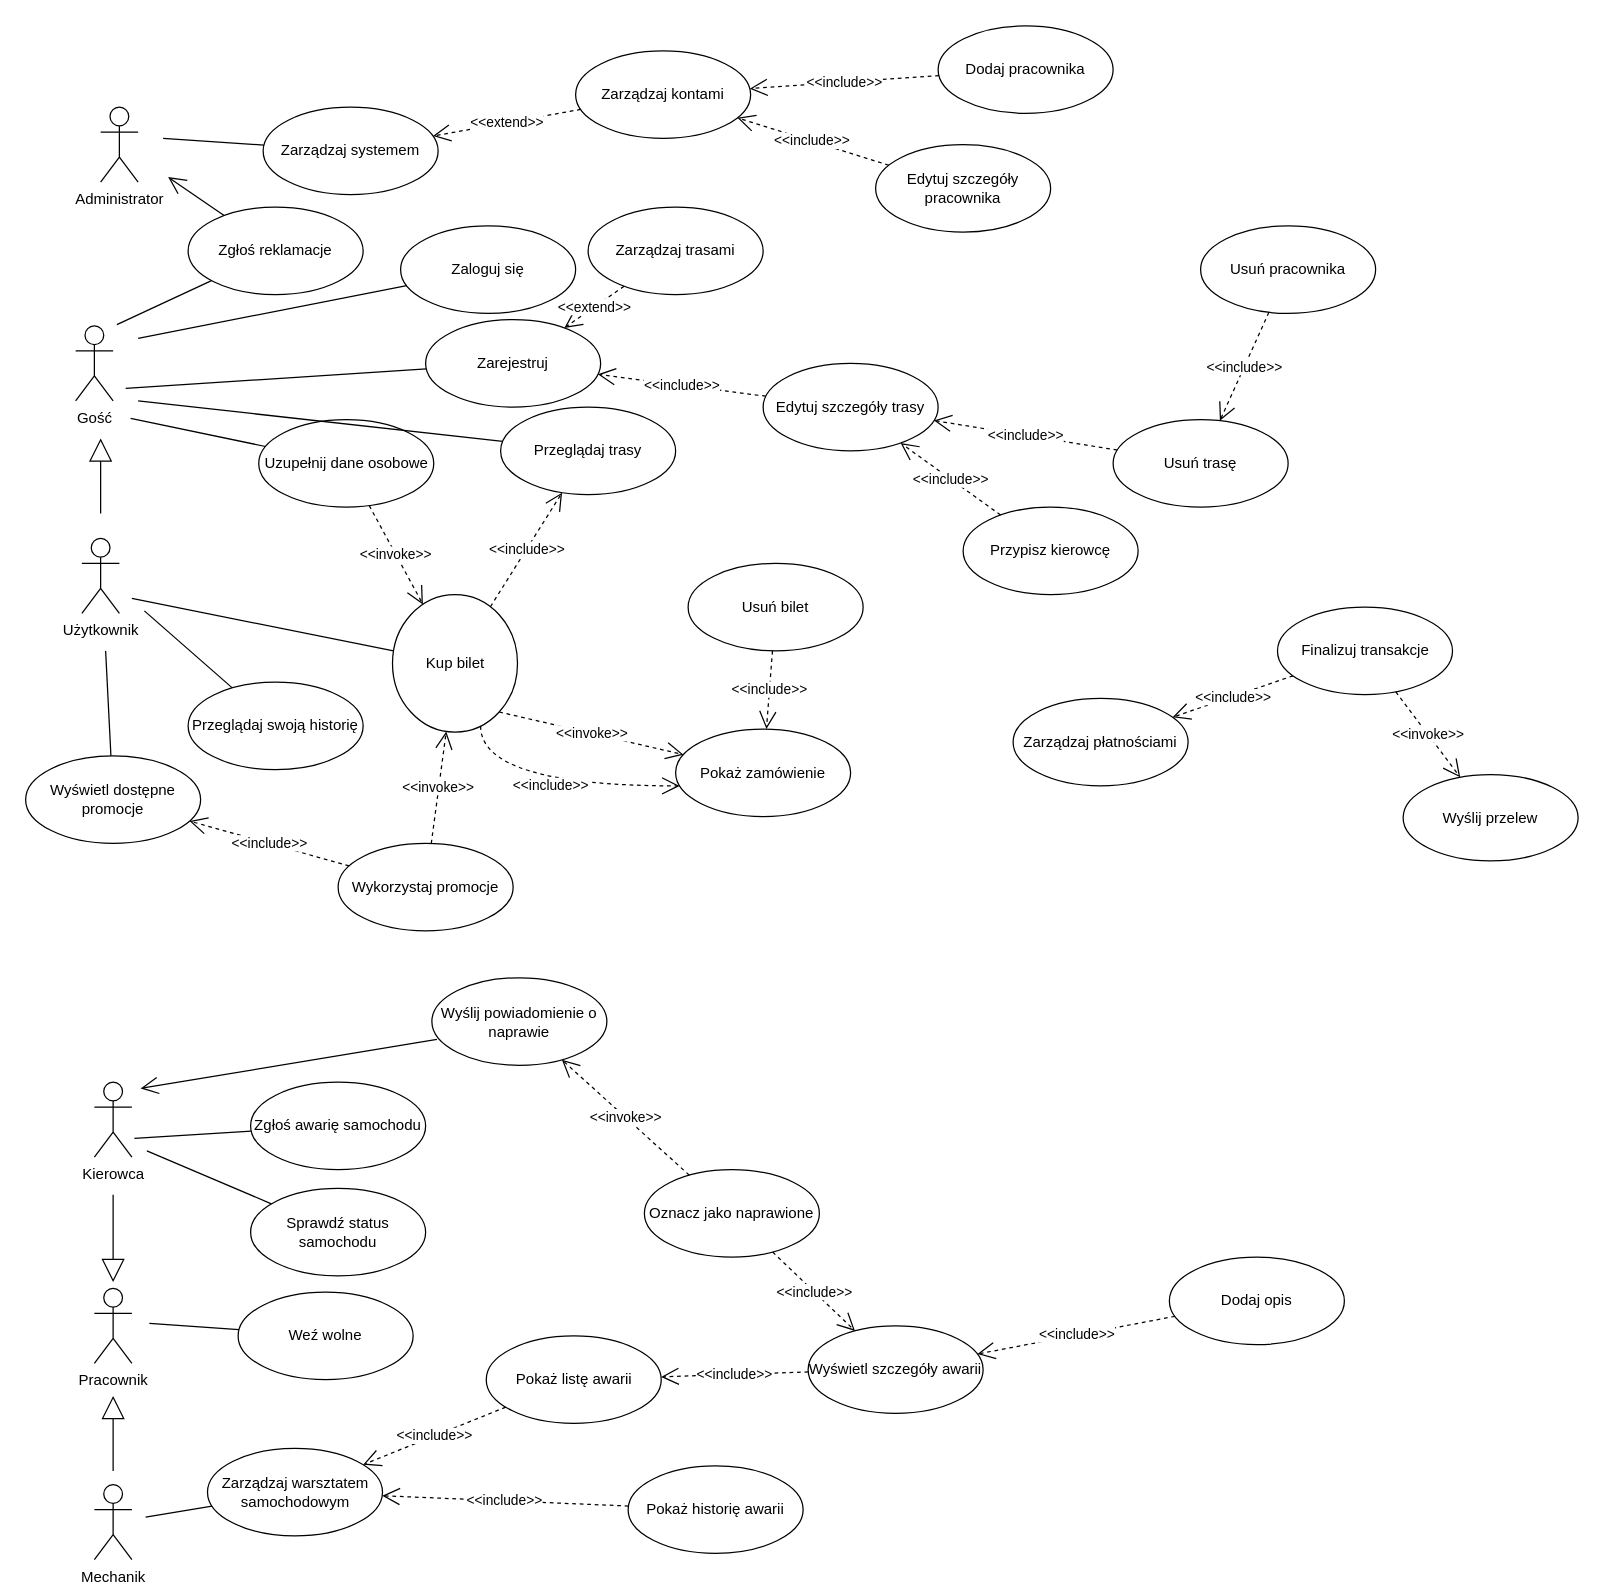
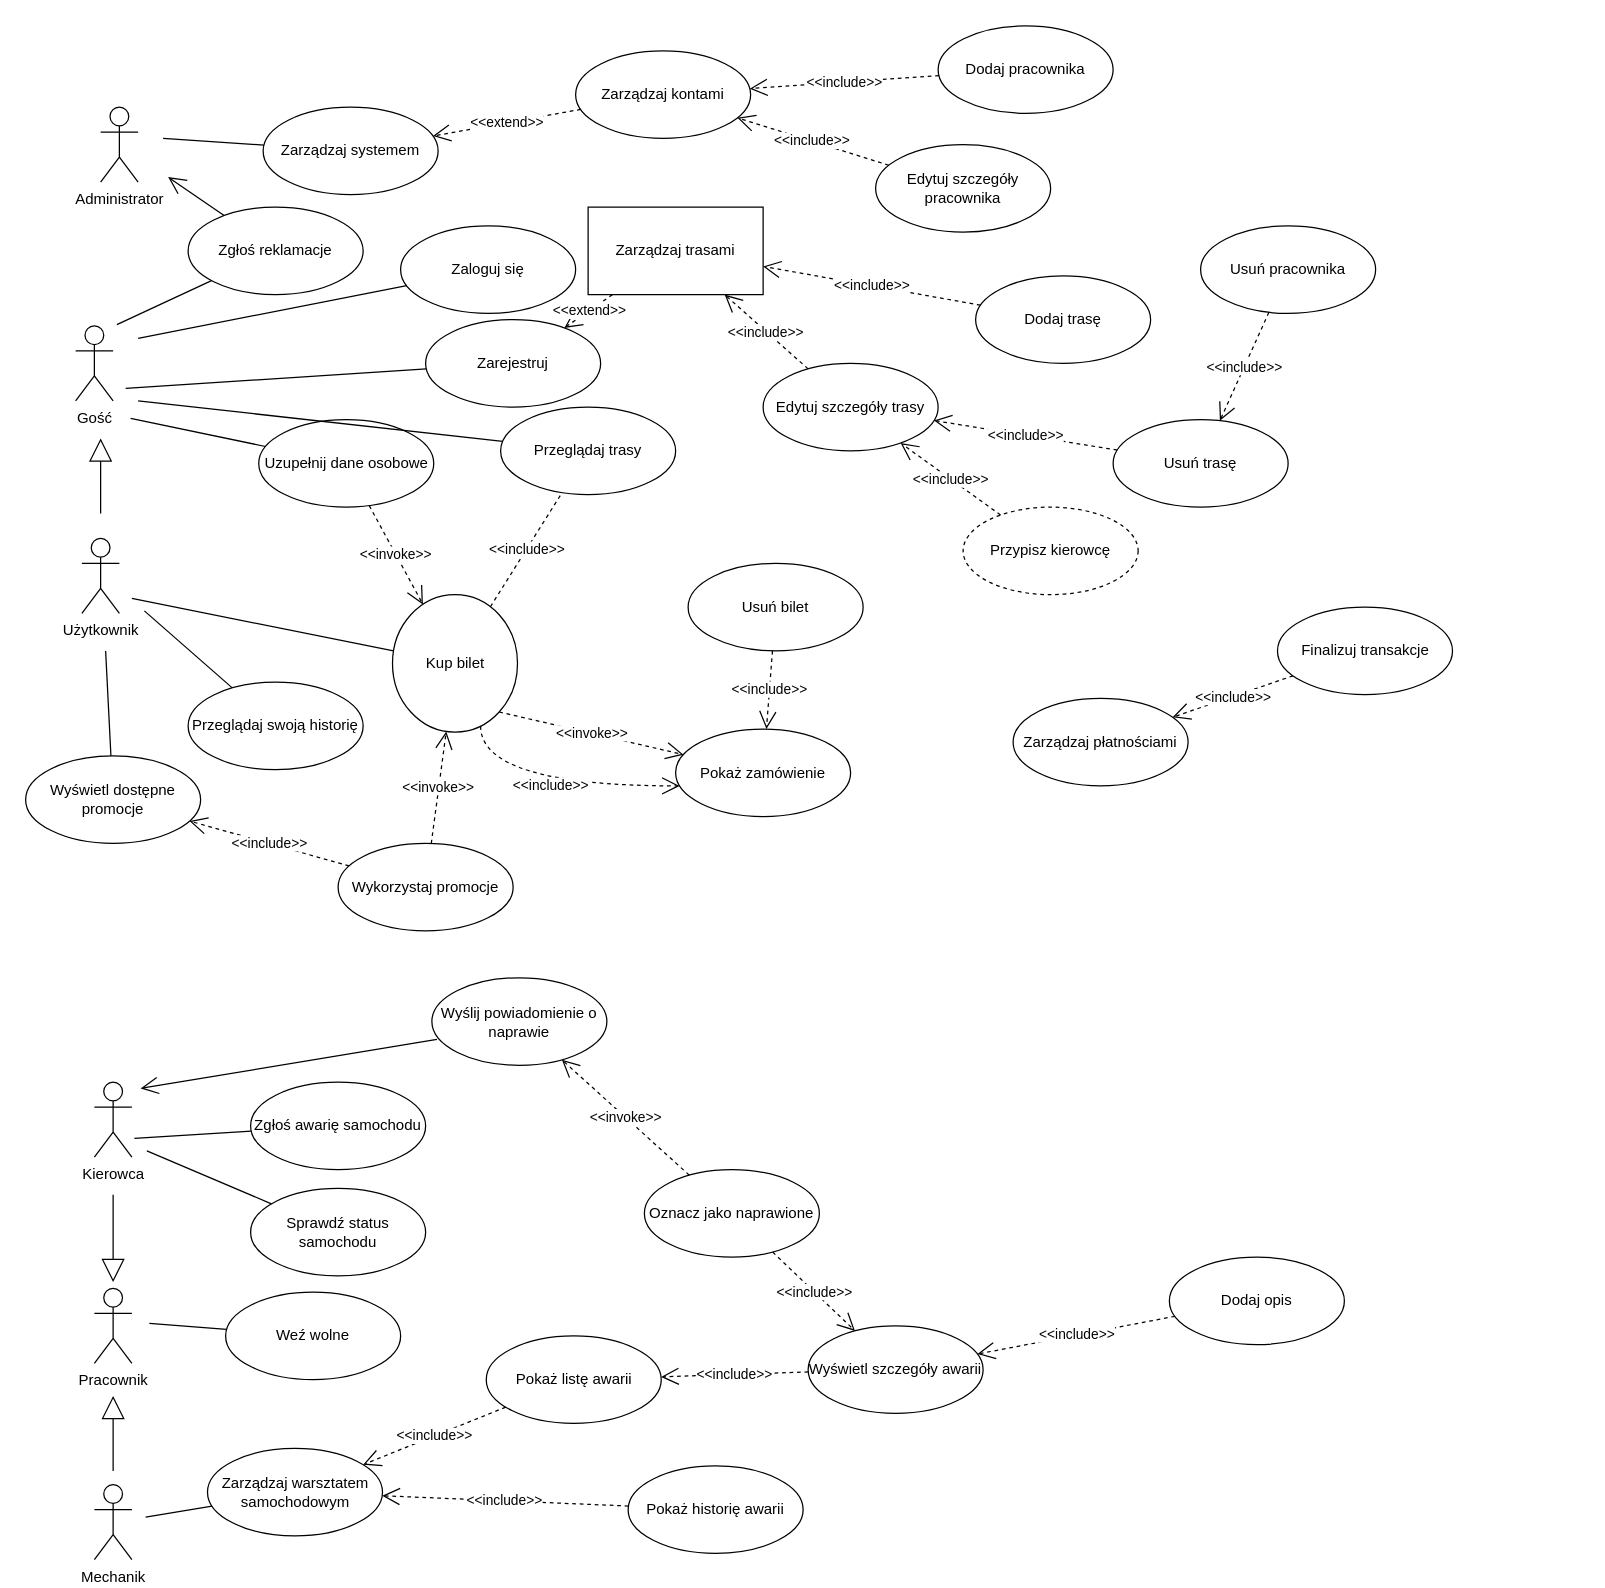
(676, 251) -> (676, 251)
none -> (830, 278)
none -> (1063, 319)
(683, 385) -> (767, 332)
(559, 497) -> (560, 496)
(1051, 551) -> (1051, 551)
(1427, 733) -> none
(1491, 818) -> none
(326, 1336) -> (313, 1336)
